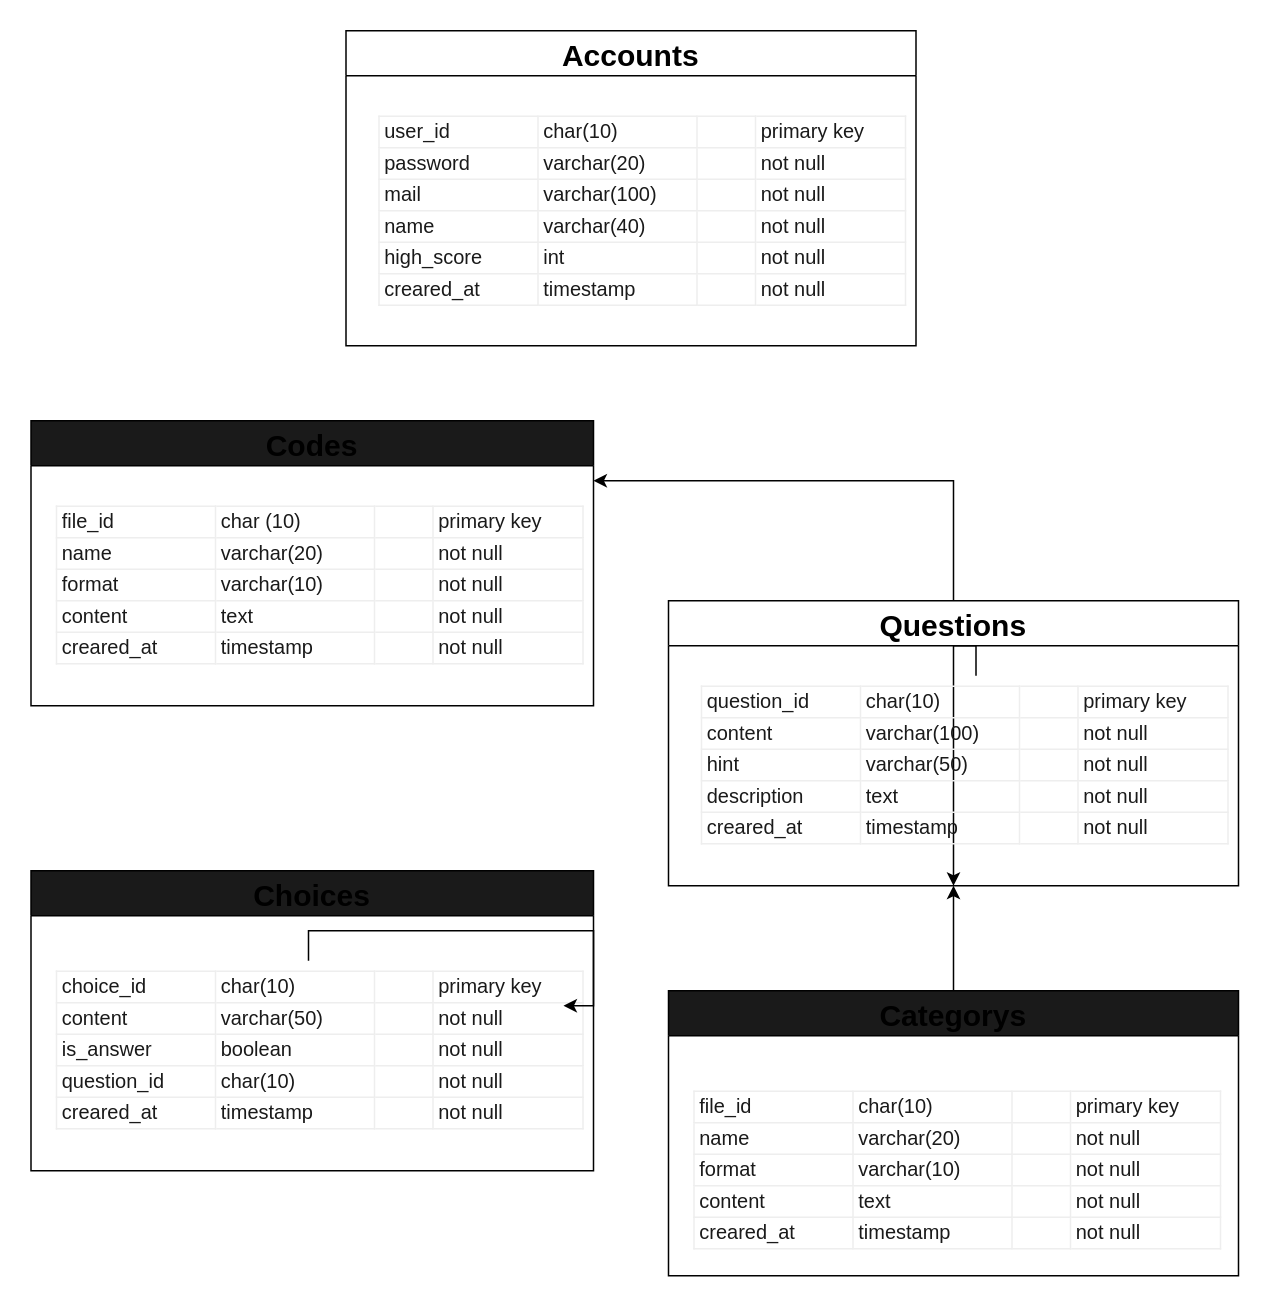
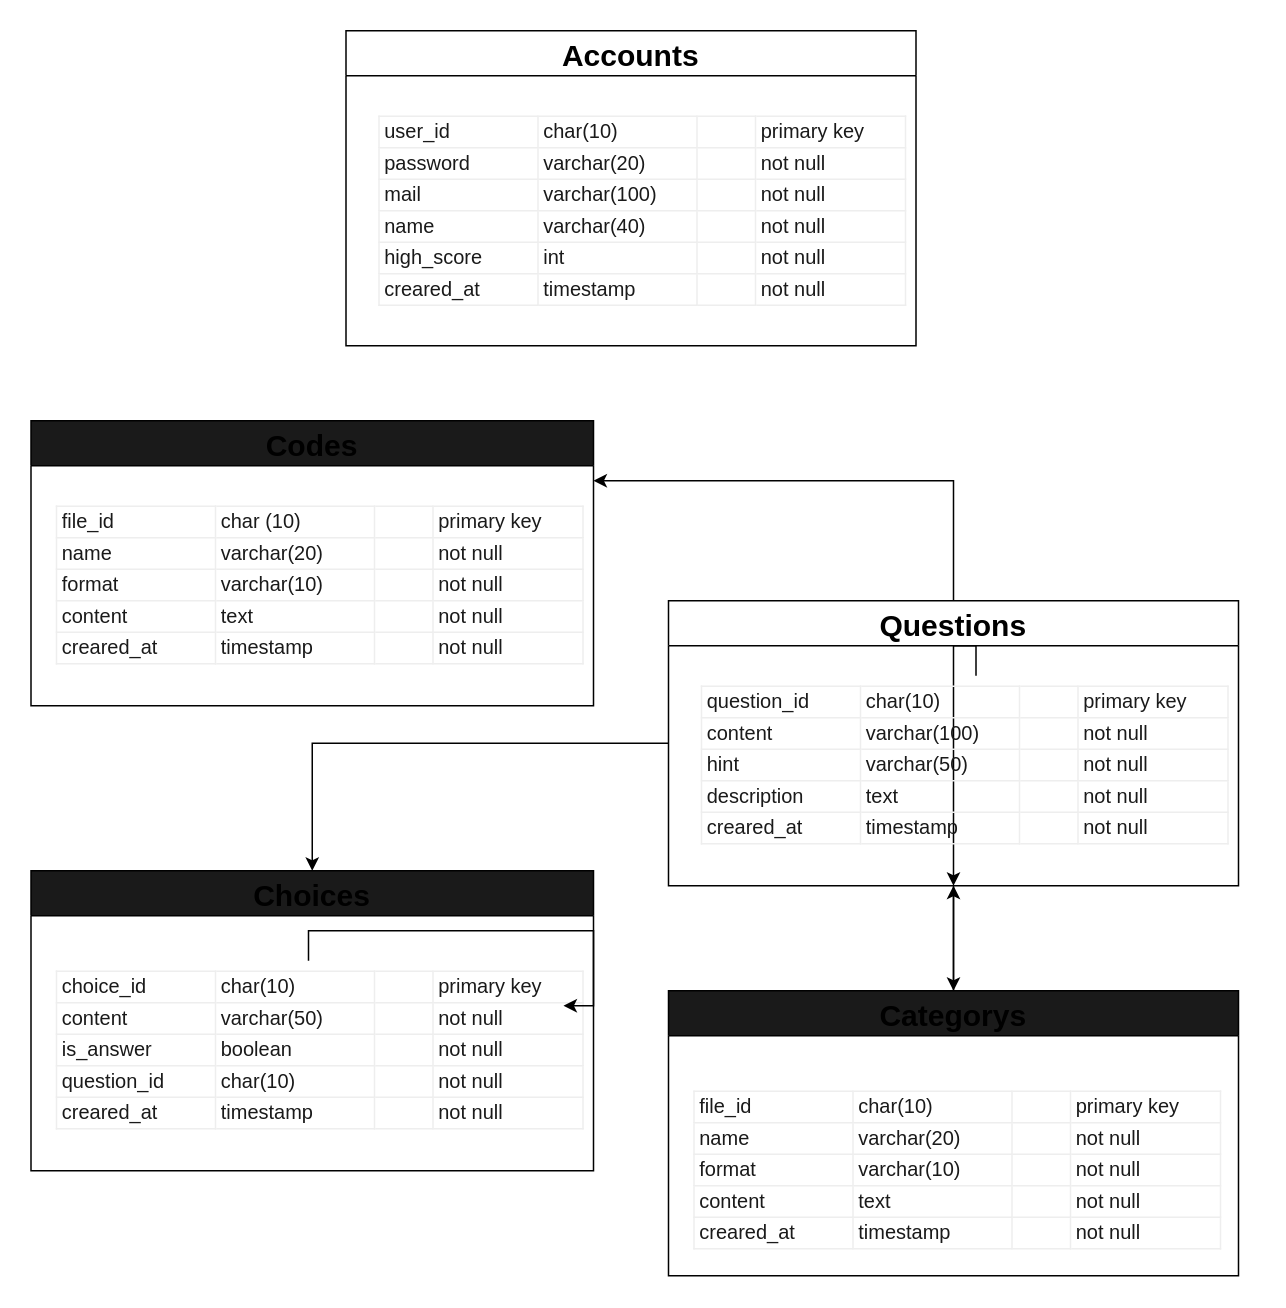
none -> (432, 743)
none -> (953, 887)
